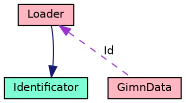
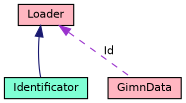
(53, 46) -> (39, 57)
